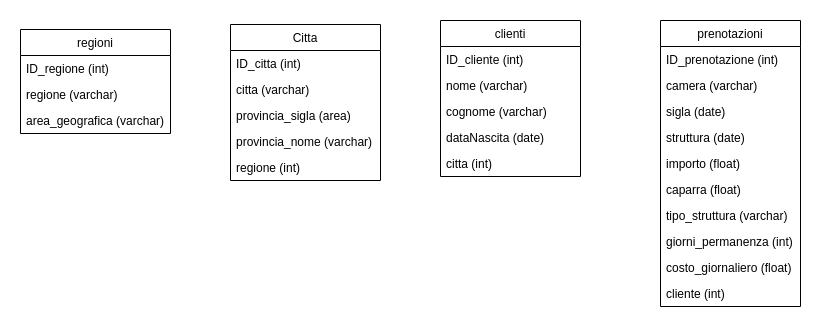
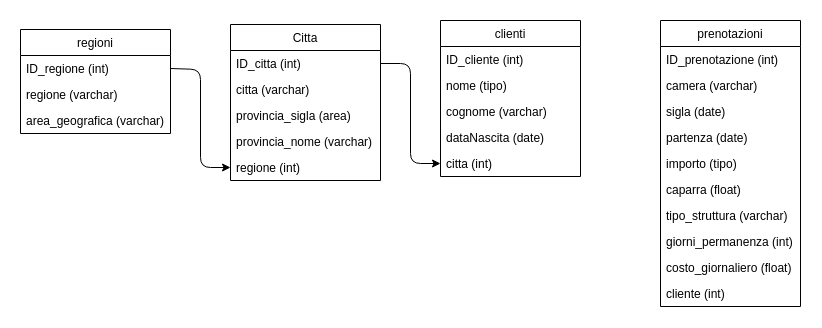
(493, 86) -> (481, 86)
none -> (411, 110)
none -> (201, 115)
(720, 138) -> (716, 138)
(712, 164) -> (708, 164)
